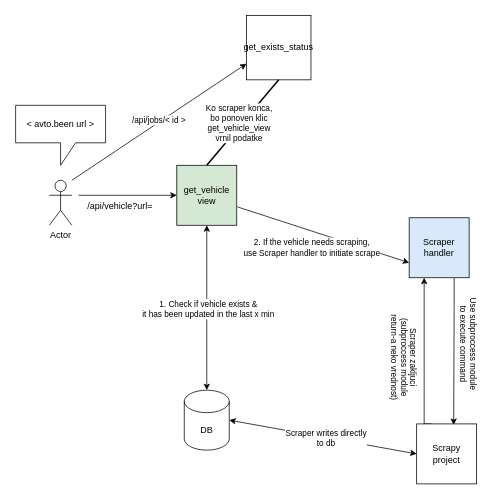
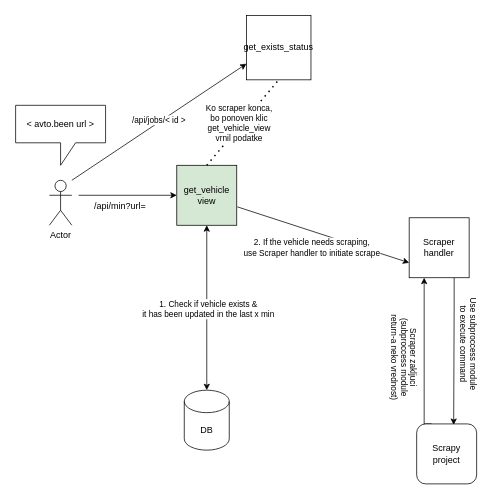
(217, 153) -> (217, 153)
(120, 207) -> (120, 207)
(439, 248) -> (439, 248)
(284, 430) -> none
(447, 454) -> (447, 454)
